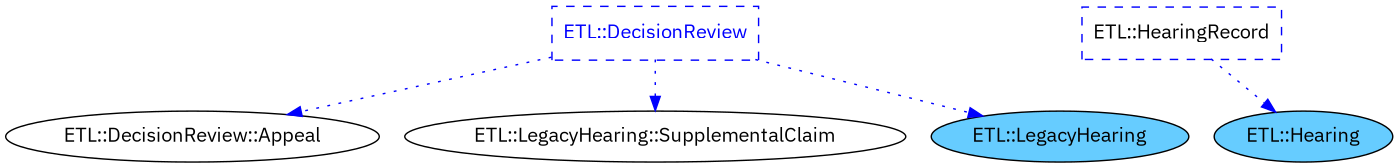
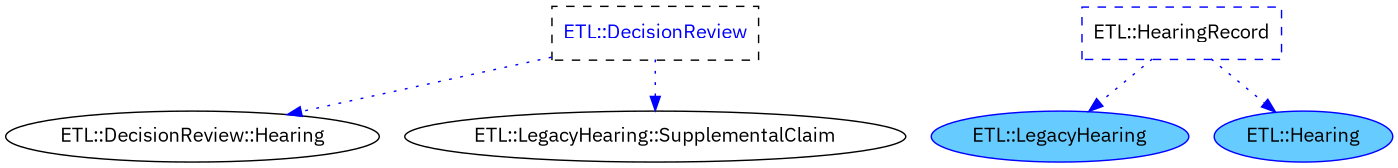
(655, 33) -> (655, 33)
(862, 86) -> (1126, 81)
(192, 137) -> (192, 137)
(1060, 137) -> (1060, 137)
(1303, 137) -> (1303, 137)
